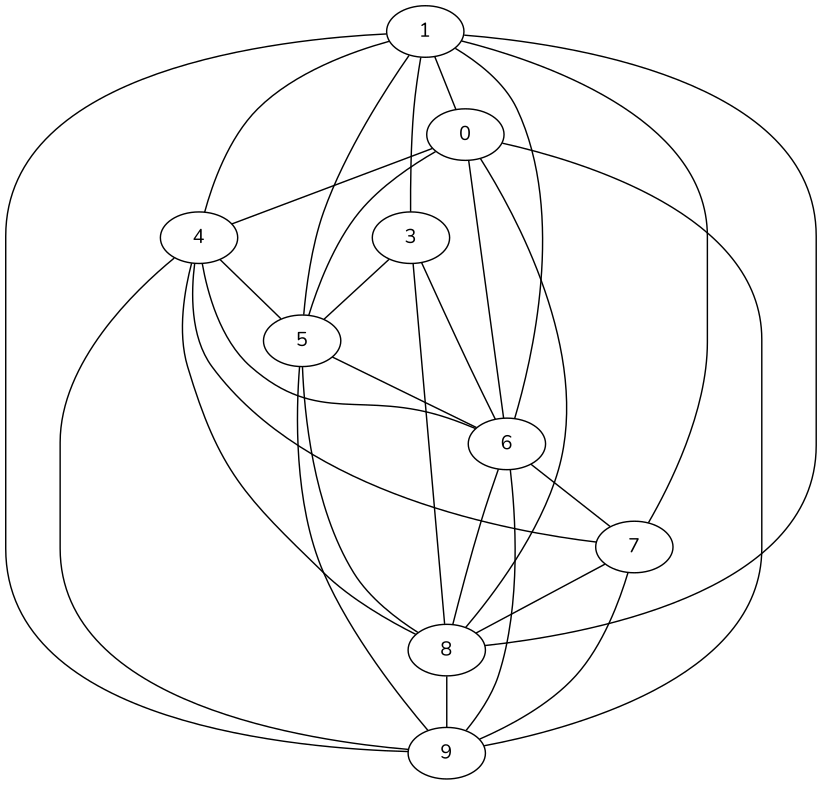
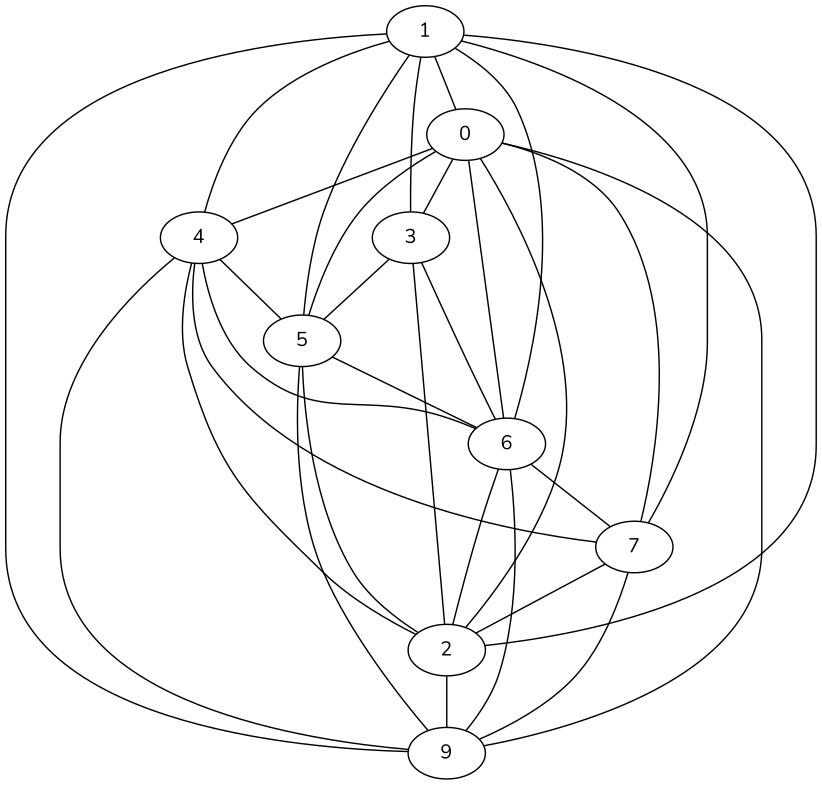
none -> (438, 186)
none -> (652, 295)
(447, 650) -> (447, 650)
